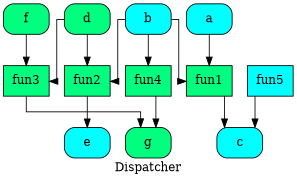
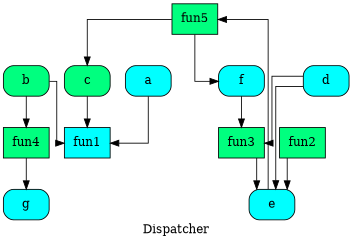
(26, 19) -> (241, 81)
(87, 19) -> (326, 81)
(148, 19) -> (26, 81)
(87, 46) -> (276, 147)
(118, 47) -> none
none -> (195, 65)
none -> (268, 68)
(209, 81) -> (87, 143)
(270, 81) -> (195, 19)
(225, 108) -> (87, 108)
(79, 112) -> (257, 169)
(148, 143) -> (26, 205)
(240, 143) -> (87, 81)
